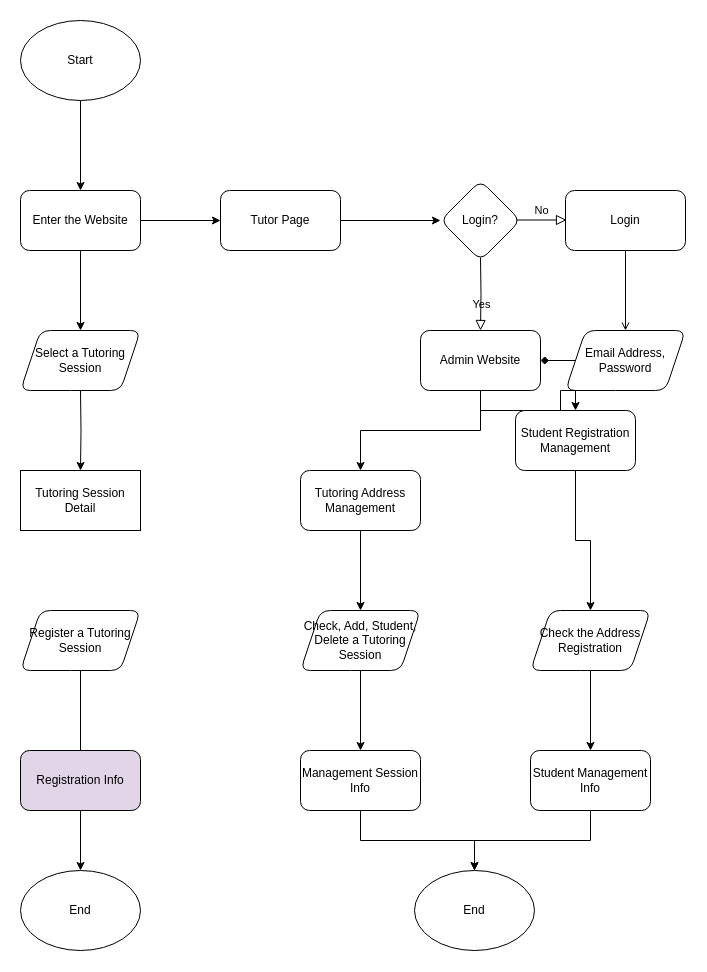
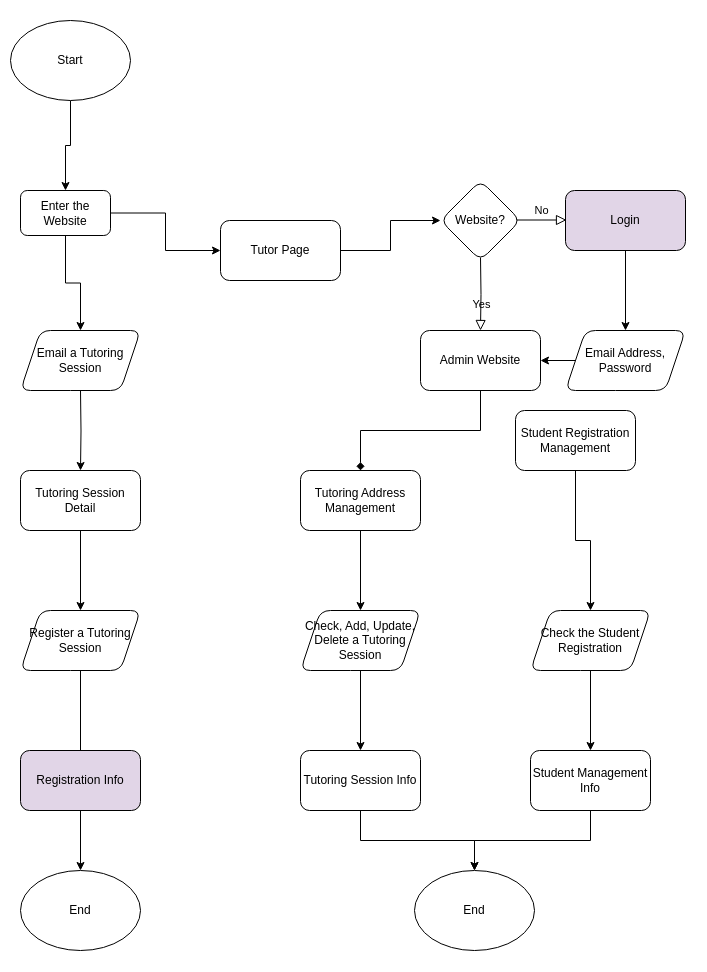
(81, 61) -> (71, 61)
(81, 221) -> (66, 213)
(281, 221) -> (281, 251)
(481, 221) -> (481, 221)
(626, 221) -> (626, 221)
(626, 323) -> (626, 322)
(81, 361) -> (81, 361)
(549, 361) -> (548, 361)
(563, 391) -> none
(361, 462) -> (361, 462)
(81, 501) -> (81, 501)
none -> (81, 567)
(361, 641) -> (361, 641)
(591, 641) -> (591, 641)
(361, 781) -> (361, 781)
